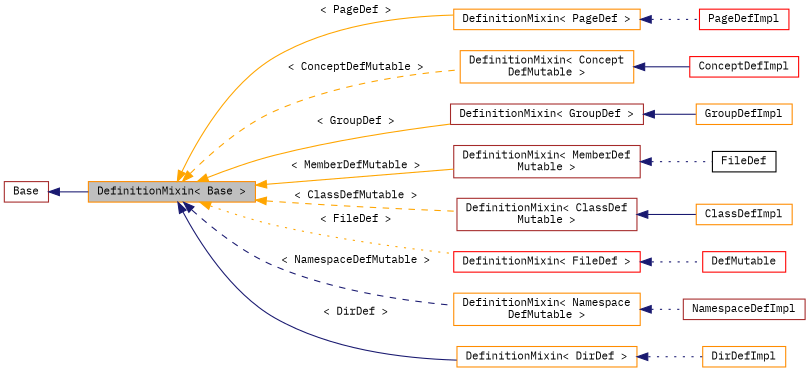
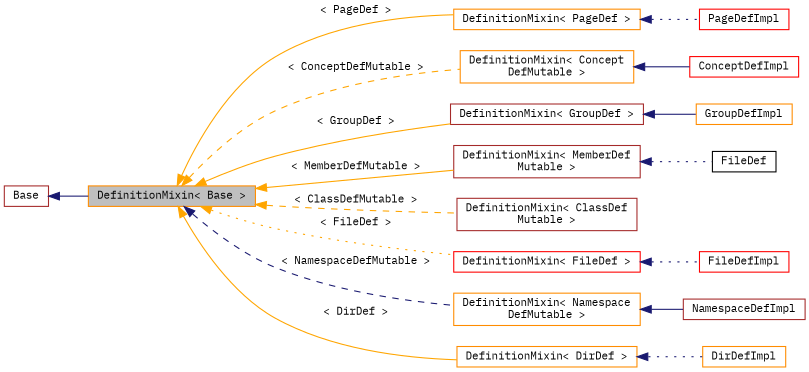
(744, 214) -> none
(744, 262) -> (744, 262)
(667, 309) -> (667, 309)
(296, 328) -> (297, 329)
